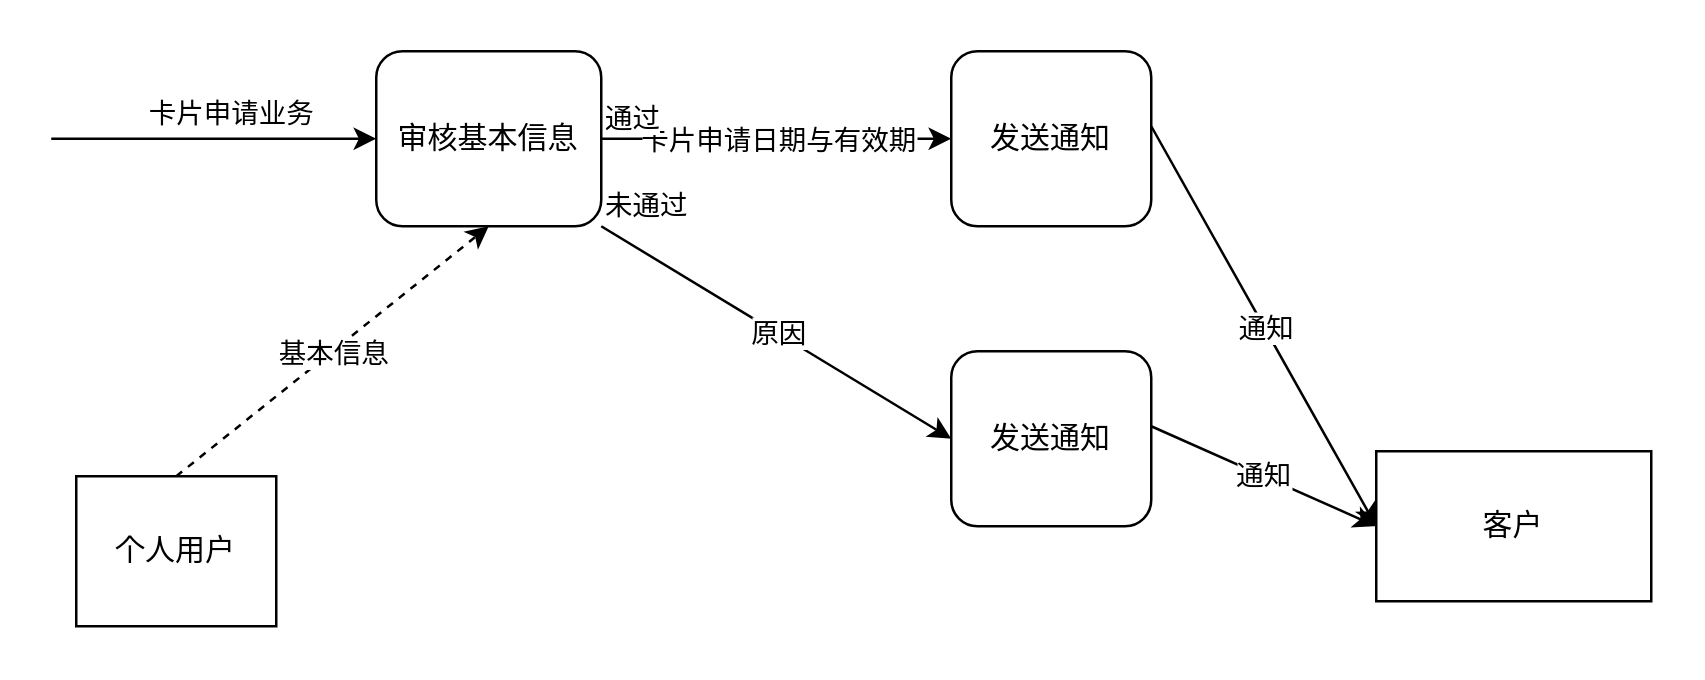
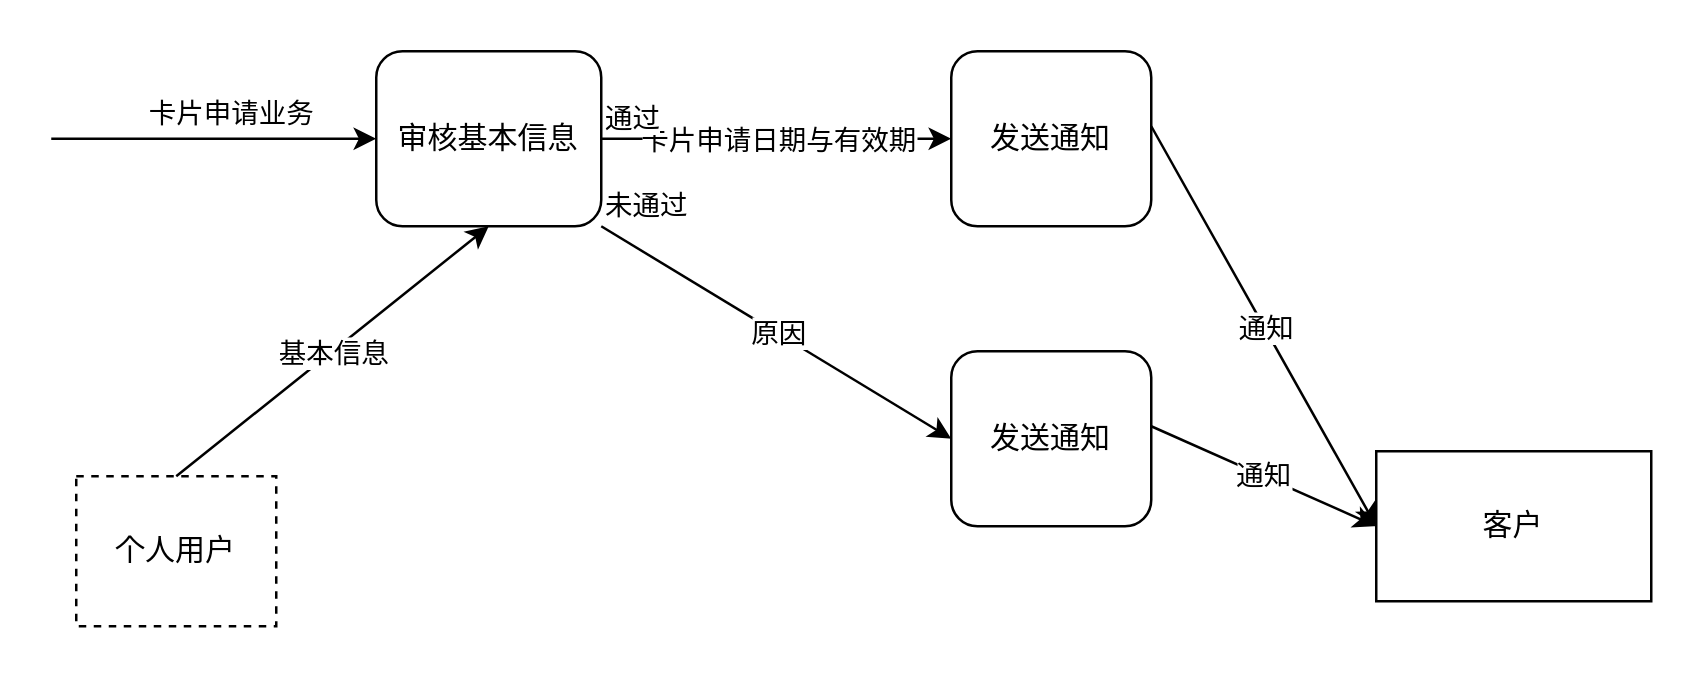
(241, 424) -> (241, 424)
(176, 551) -> (176, 551)
